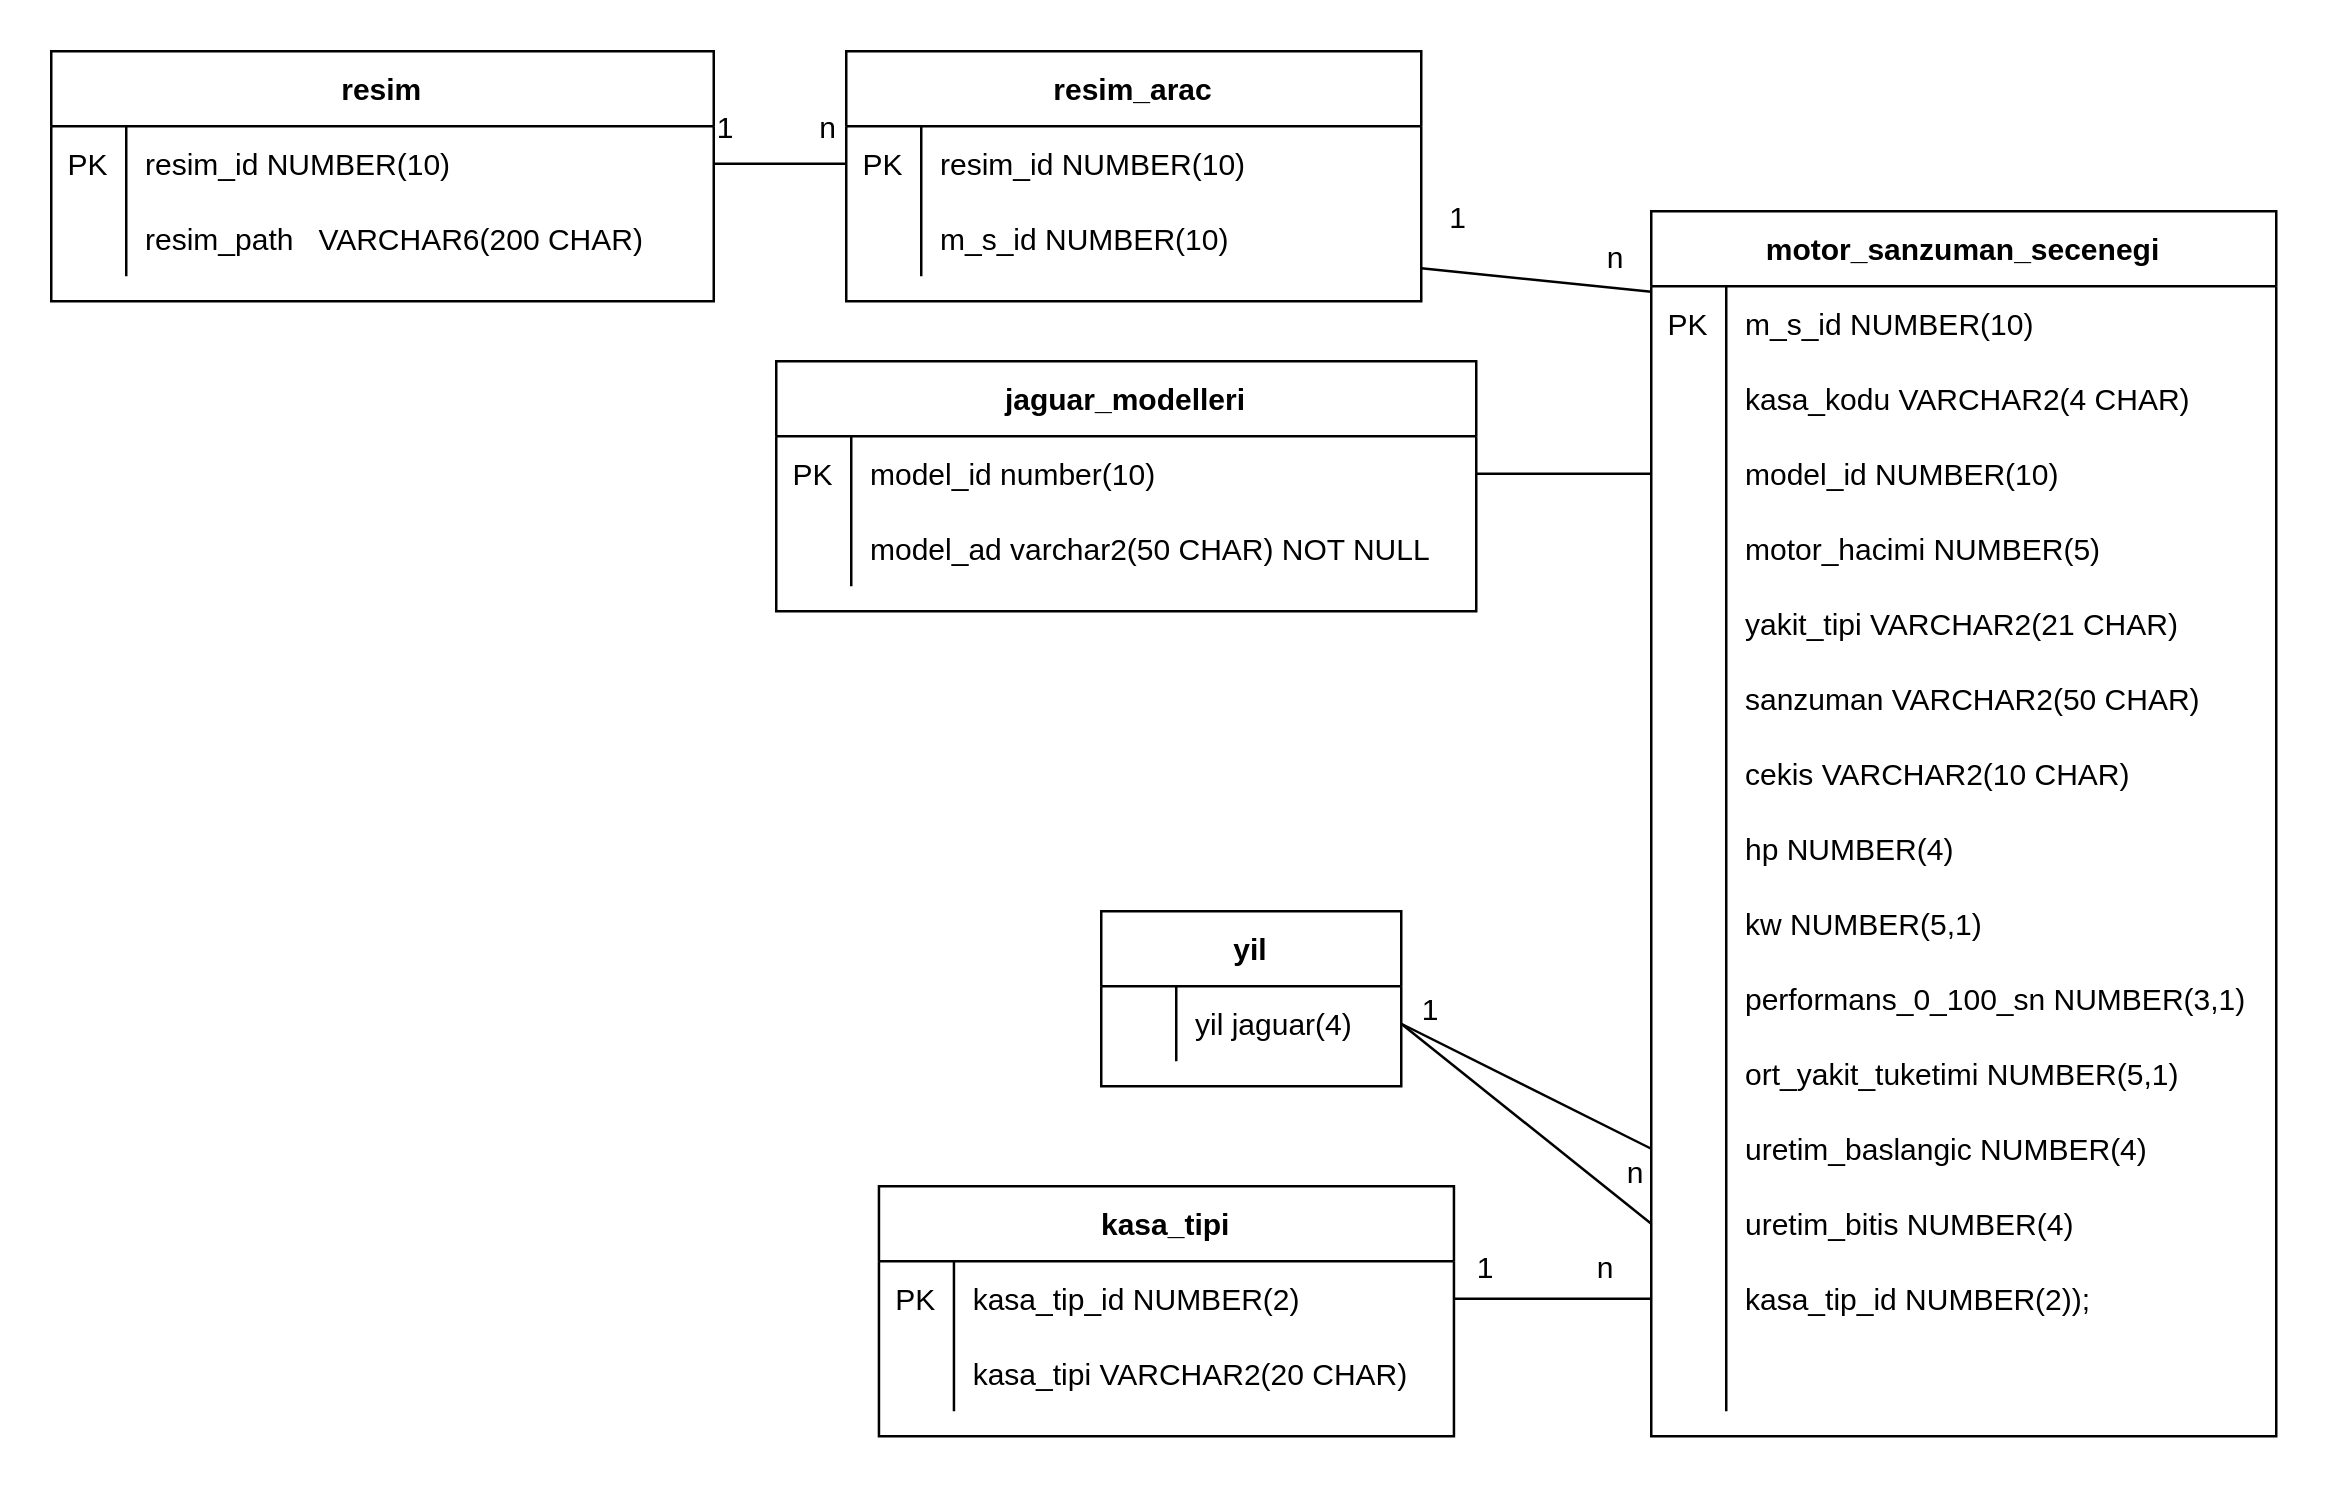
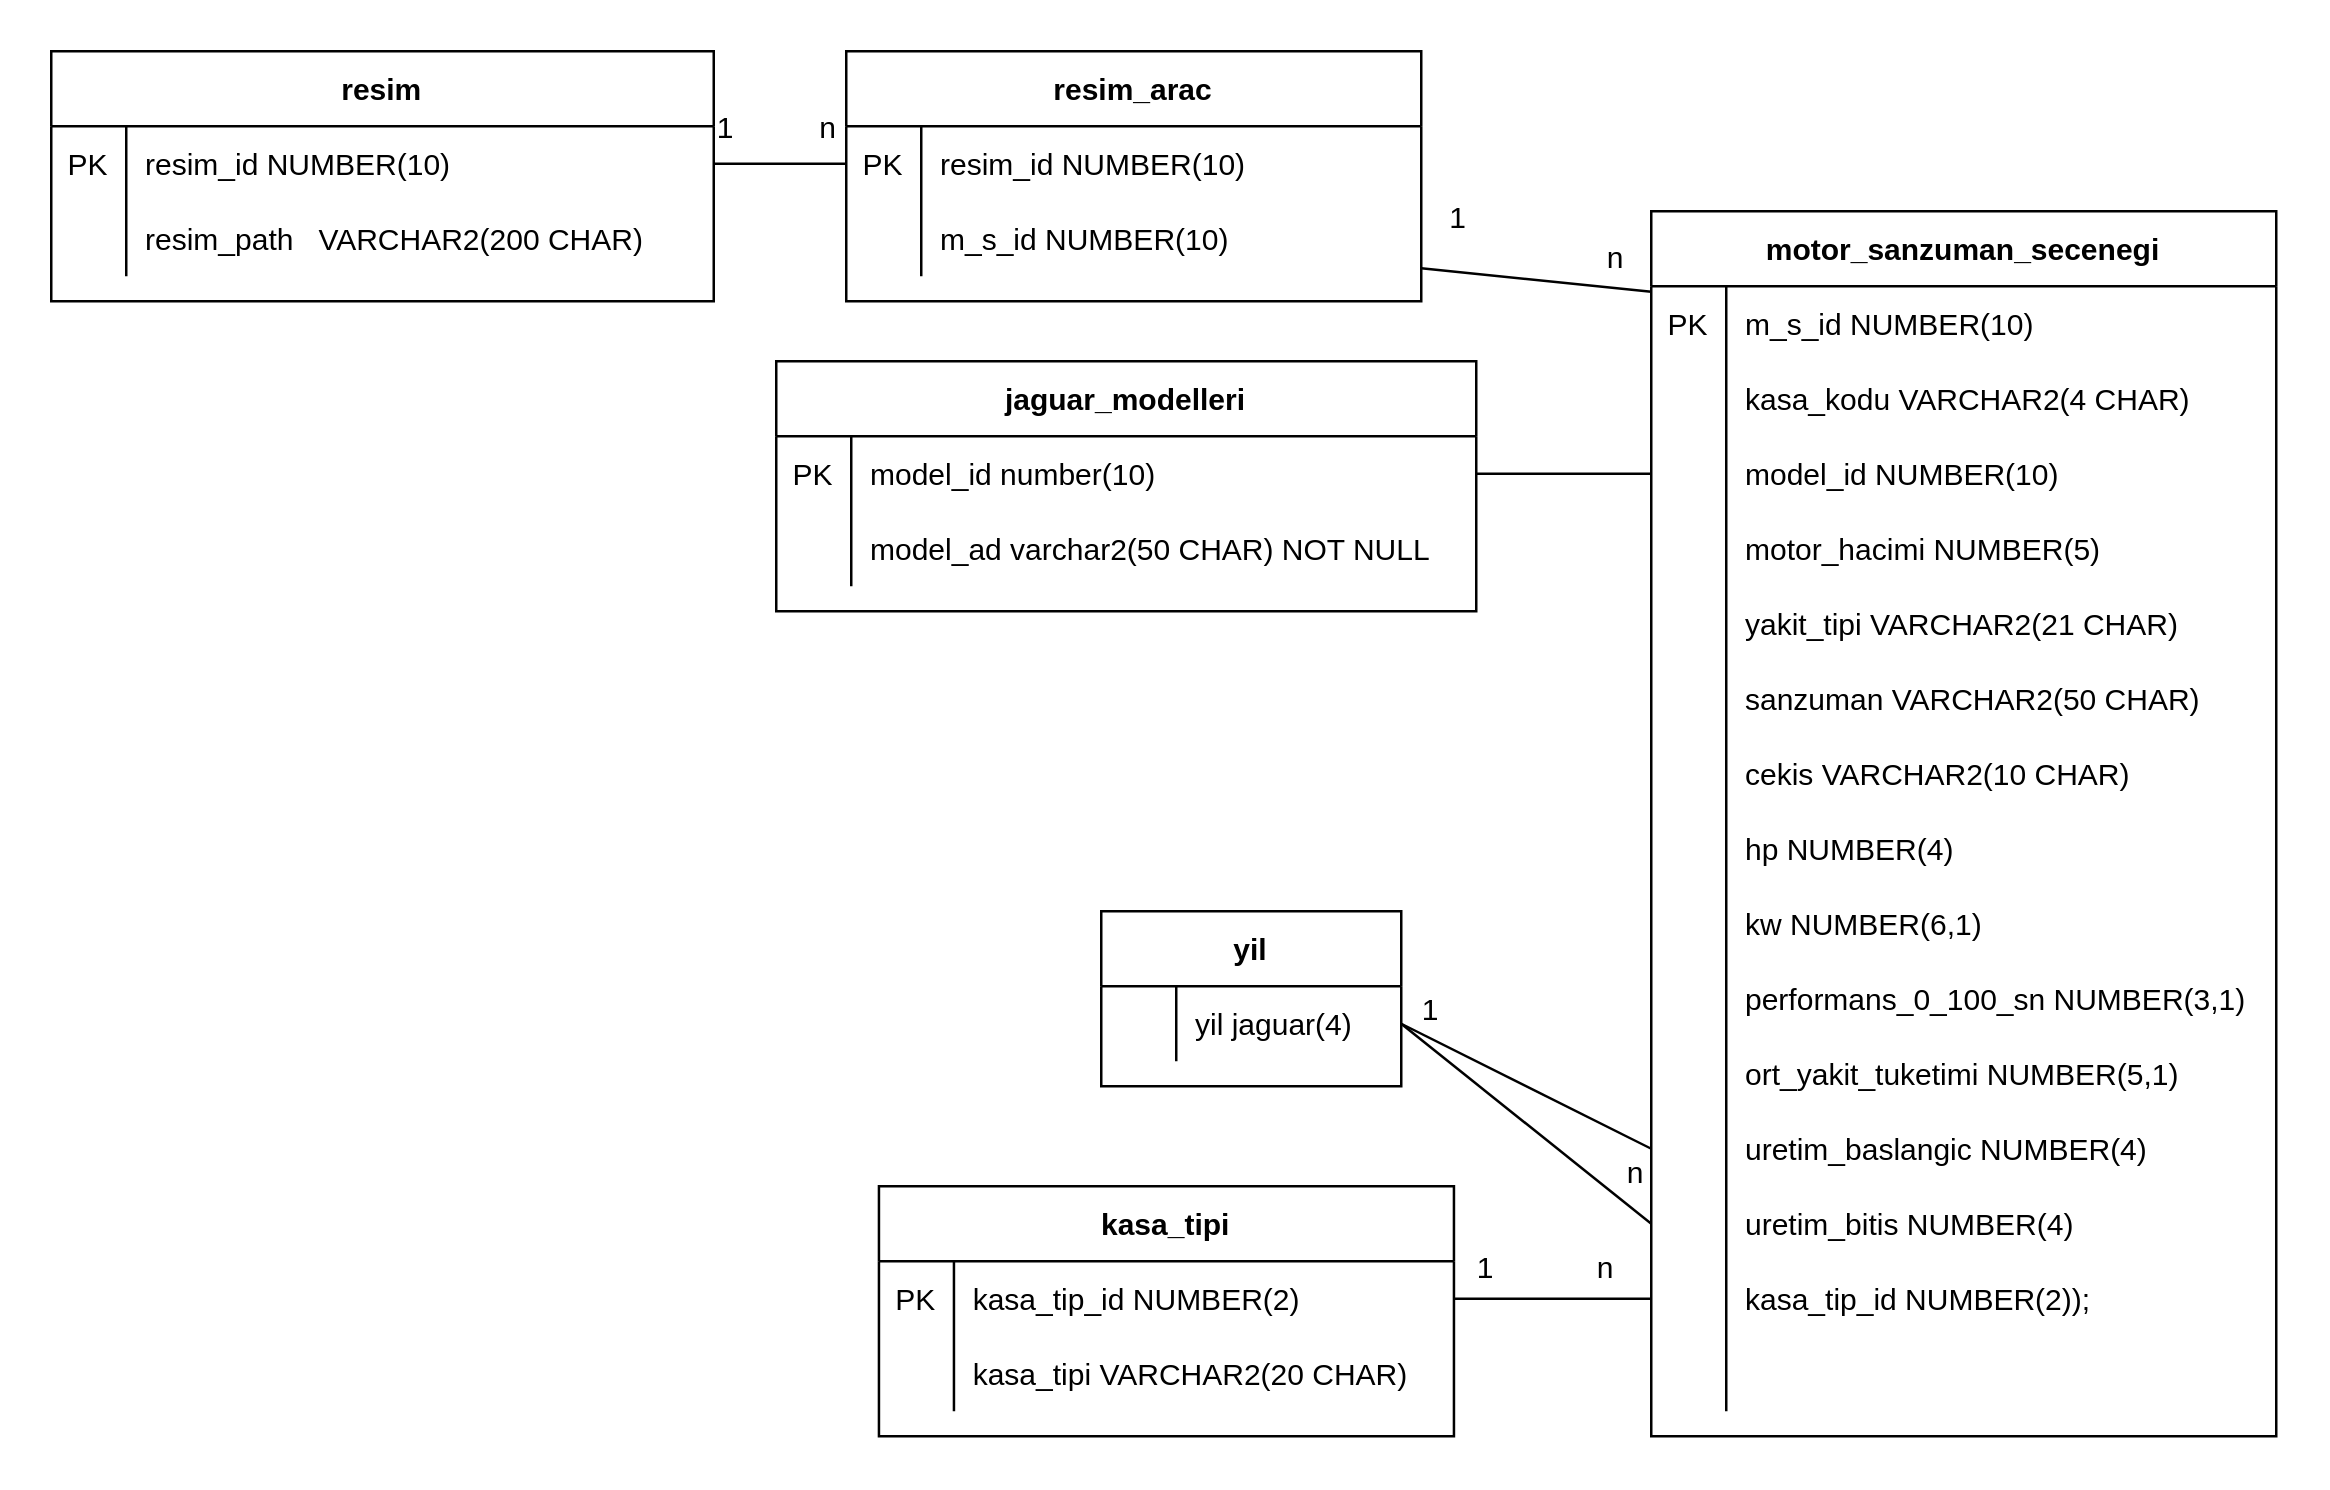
(394, 240) -> (394, 240)
(1931, 925) -> (1931, 925)
